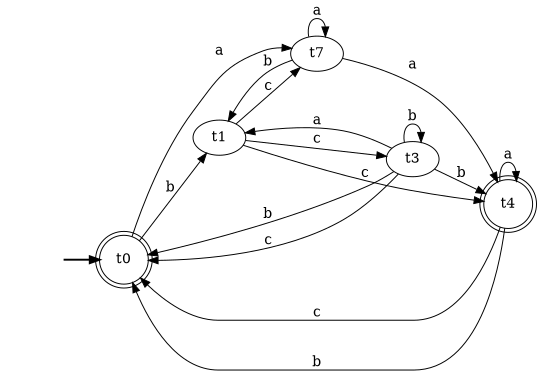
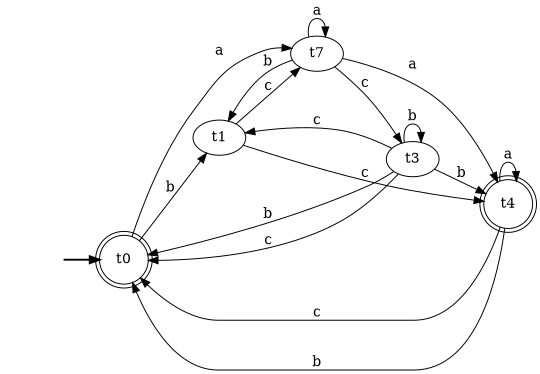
(317, 121) -> (317, 121)
(311, 148) -> (368, 98)
